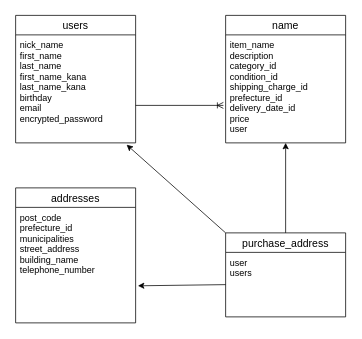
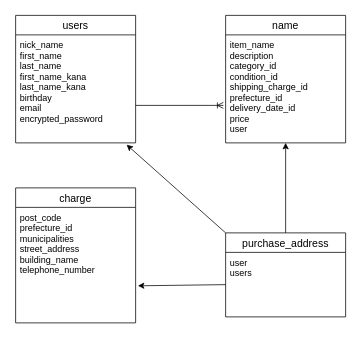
(75, 198) -> (75, 198)
